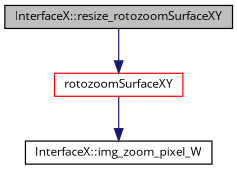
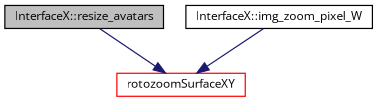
(119, 17) -> (84, 17)
(119, 113) -> (235, 47)
